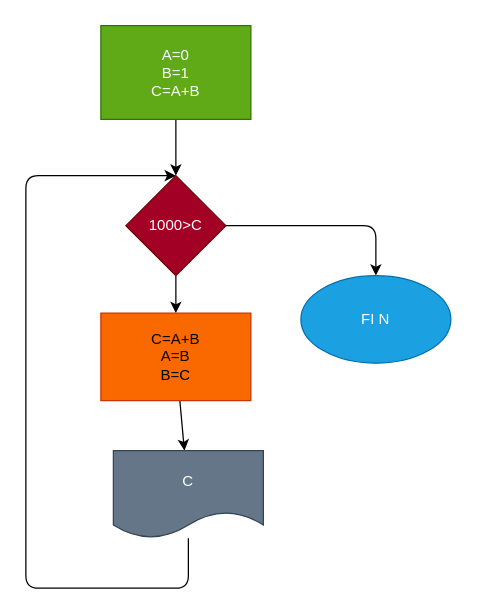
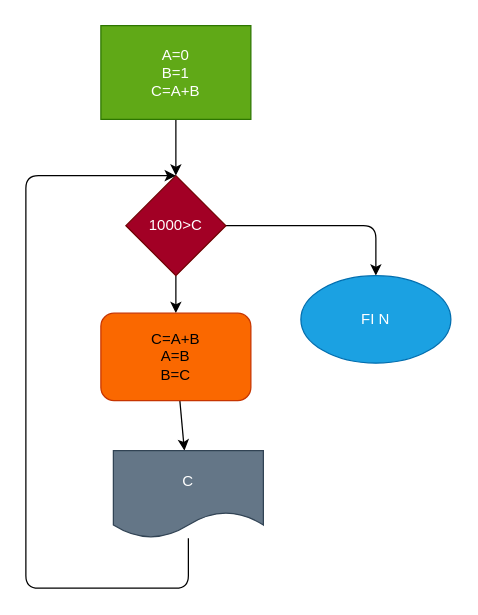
(176, 357) -> (176, 357)
